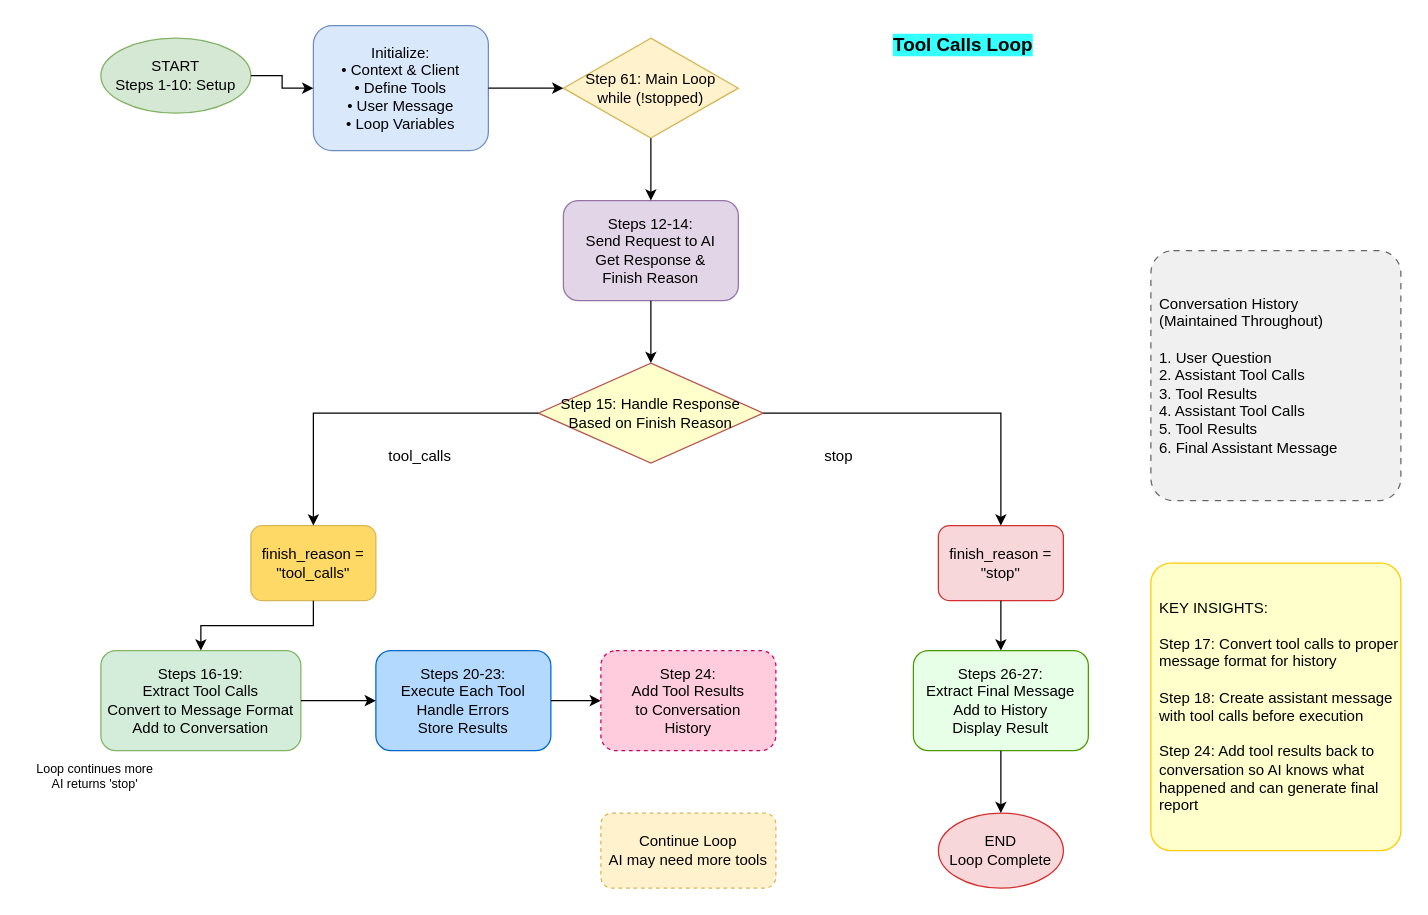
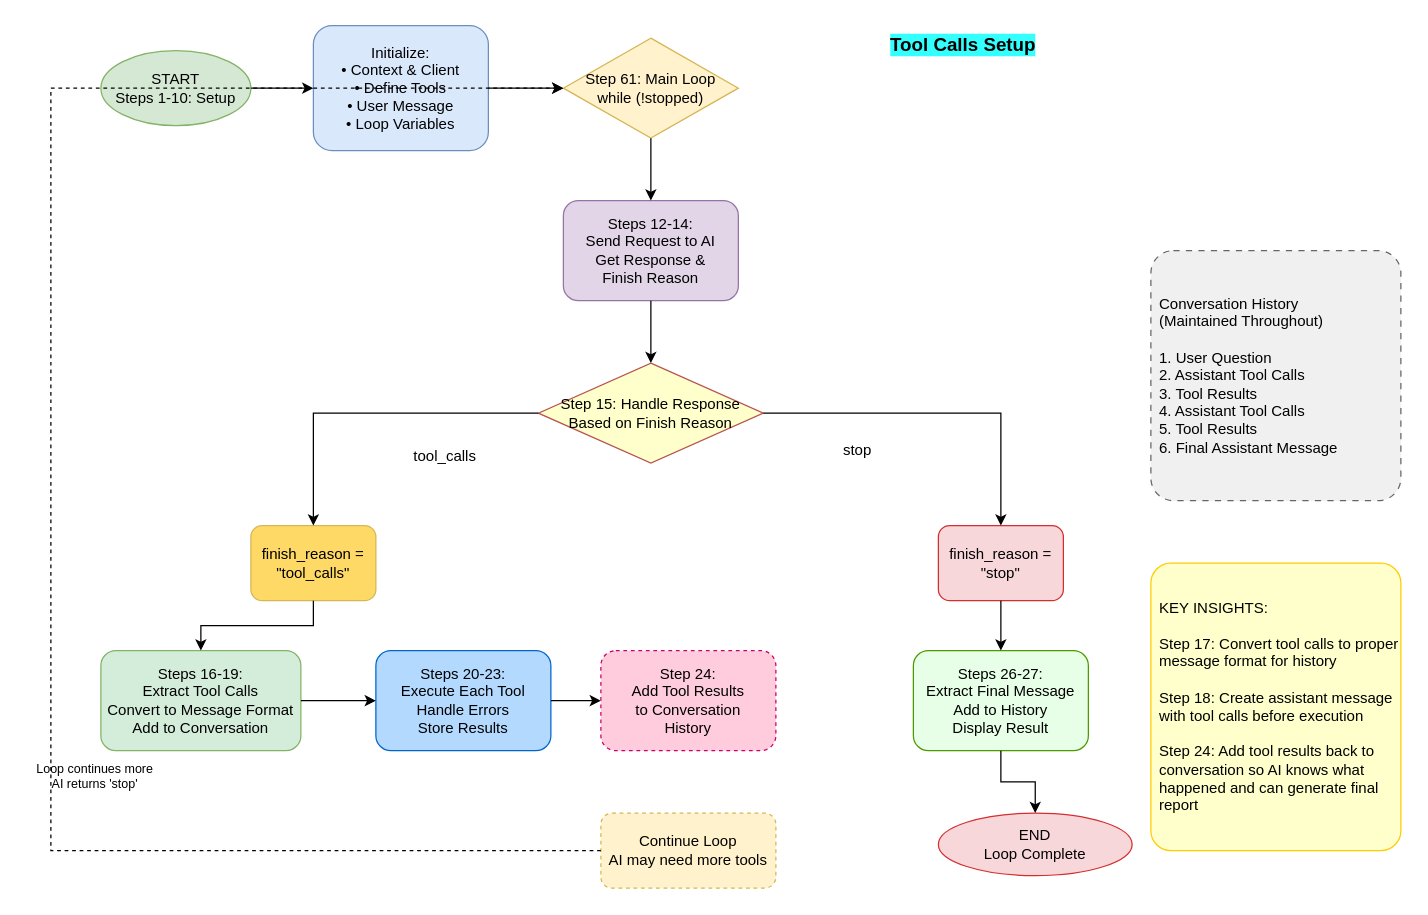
(963, 44) -> (963, 44)
(176, 76) -> (176, 88)
(419, 457) -> (444, 457)
(838, 457) -> (857, 451)
none -> (51, 645)
(1001, 851) -> (1035, 844)
